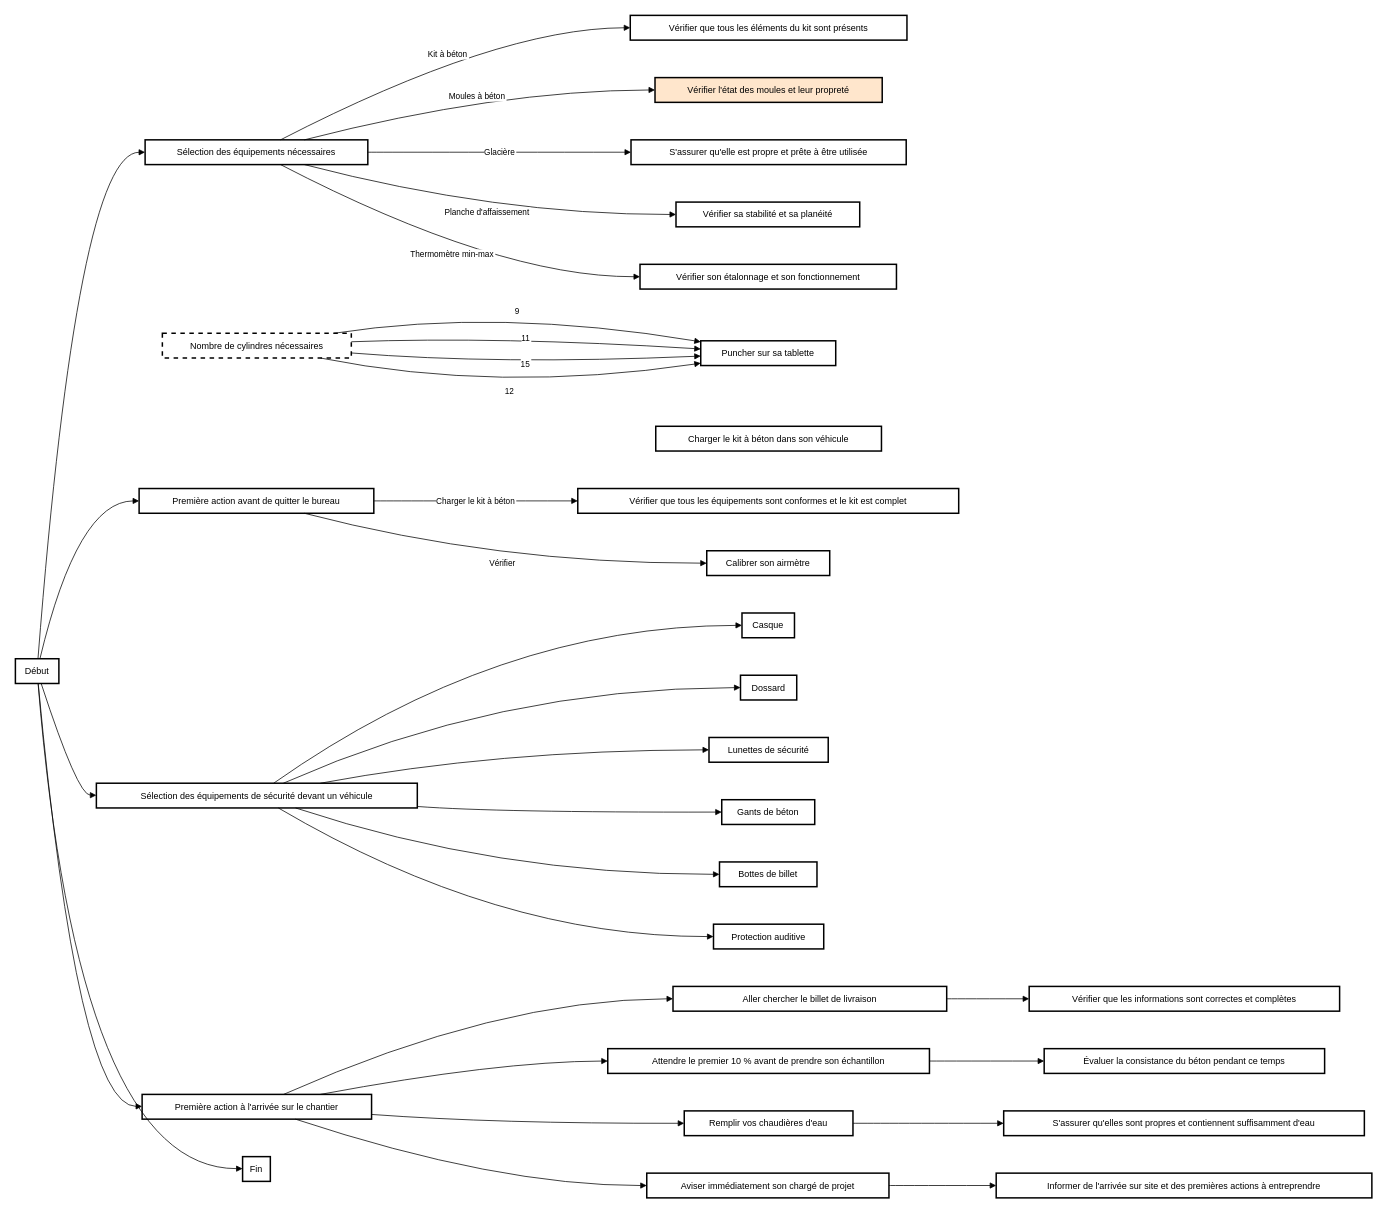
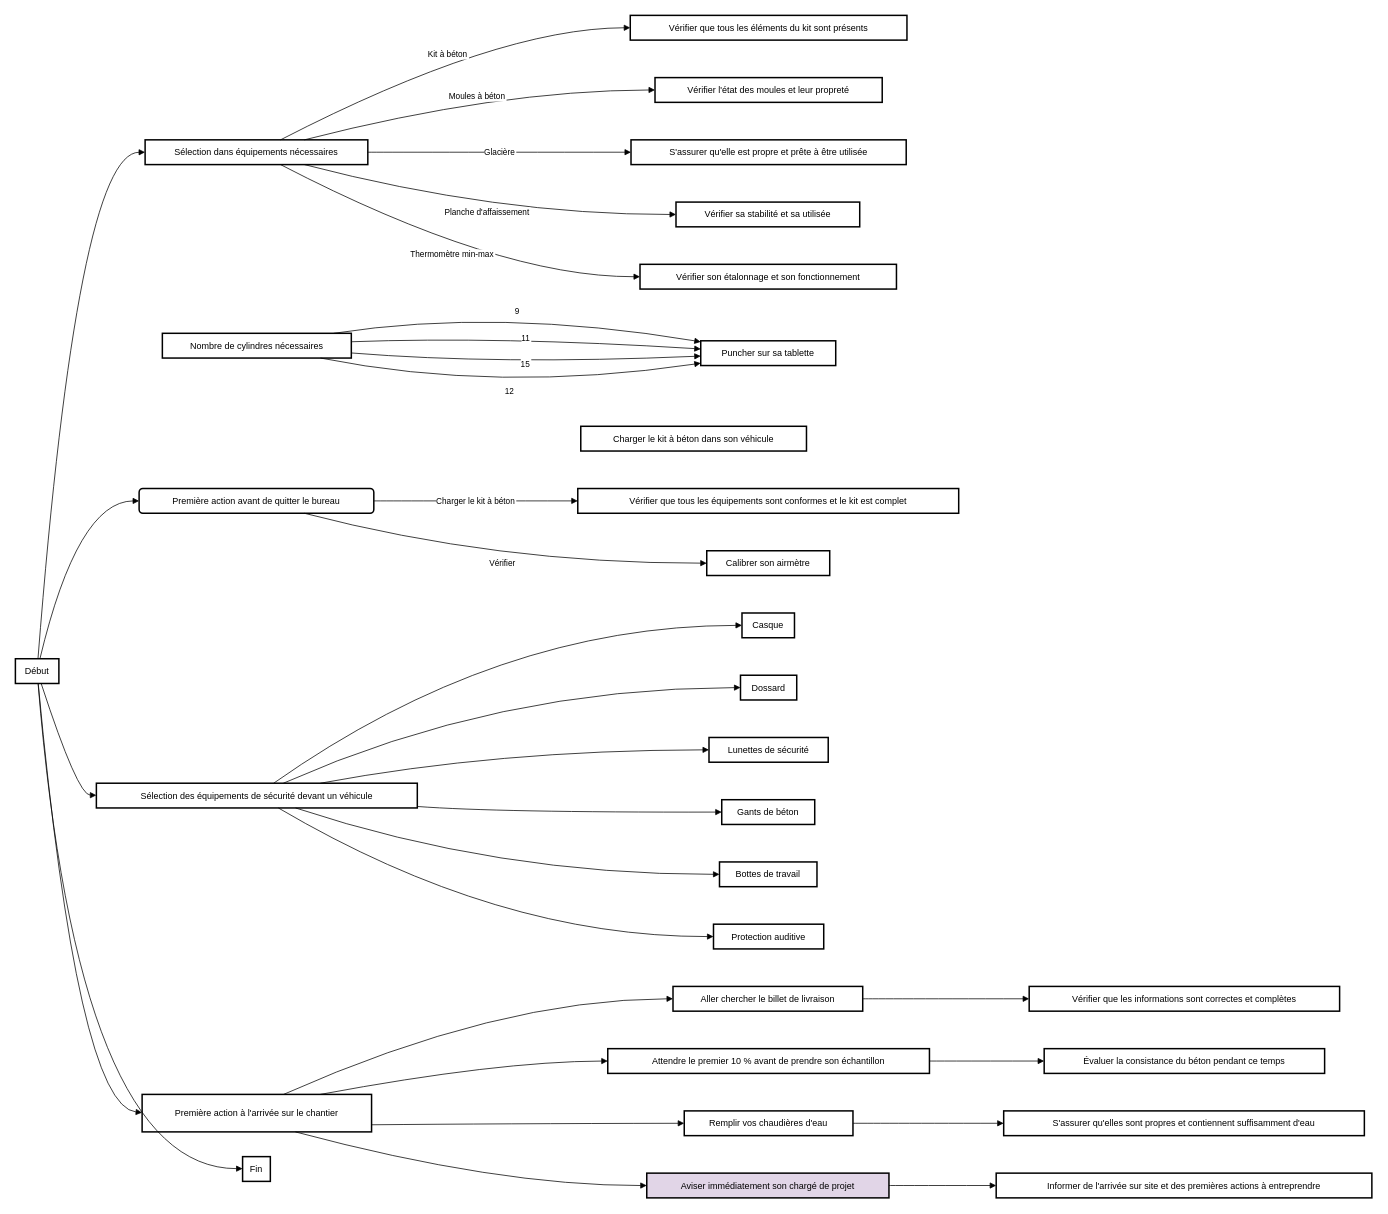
(769, 90) -> (769, 90)
(257, 153) -> (257, 153)
(768, 215) -> (768, 215)
(257, 346) -> (257, 346)
(769, 439) -> (694, 439)
(257, 501) -> (257, 501)
(768, 875) -> (768, 875)
(810, 999) -> (768, 999)
(257, 1107) -> (257, 1113)
(768, 1186) -> (768, 1186)
